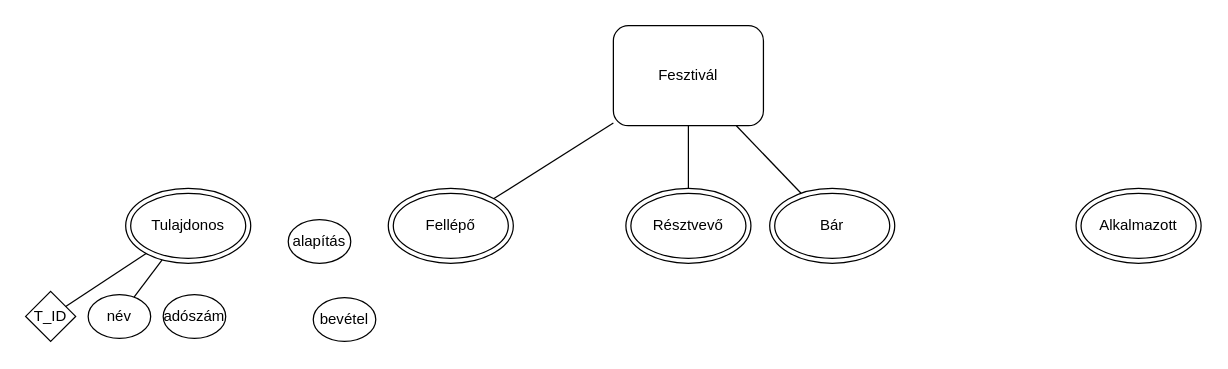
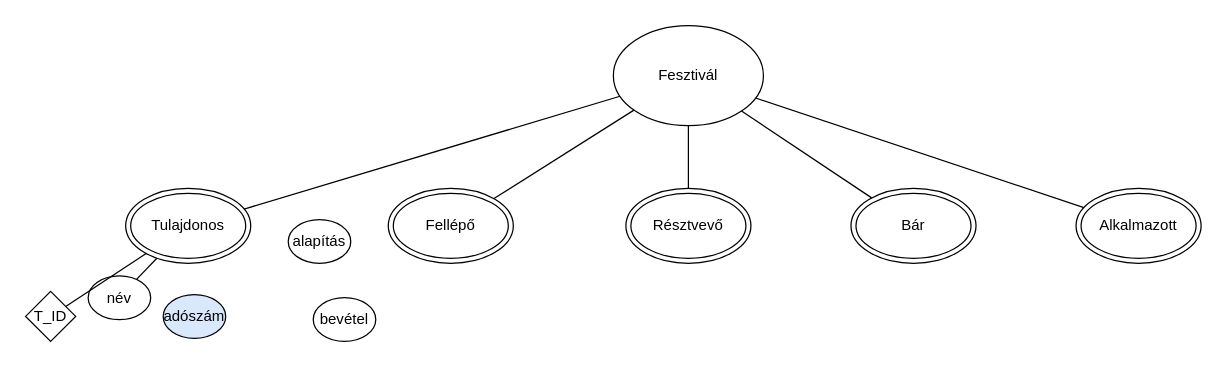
(688, 76) -> (688, 76)
none -> (432, 153)
none -> (919, 153)
(832, 226) -> (913, 226)
(119, 316) -> (119, 298)
(194, 316) -> (194, 316)
